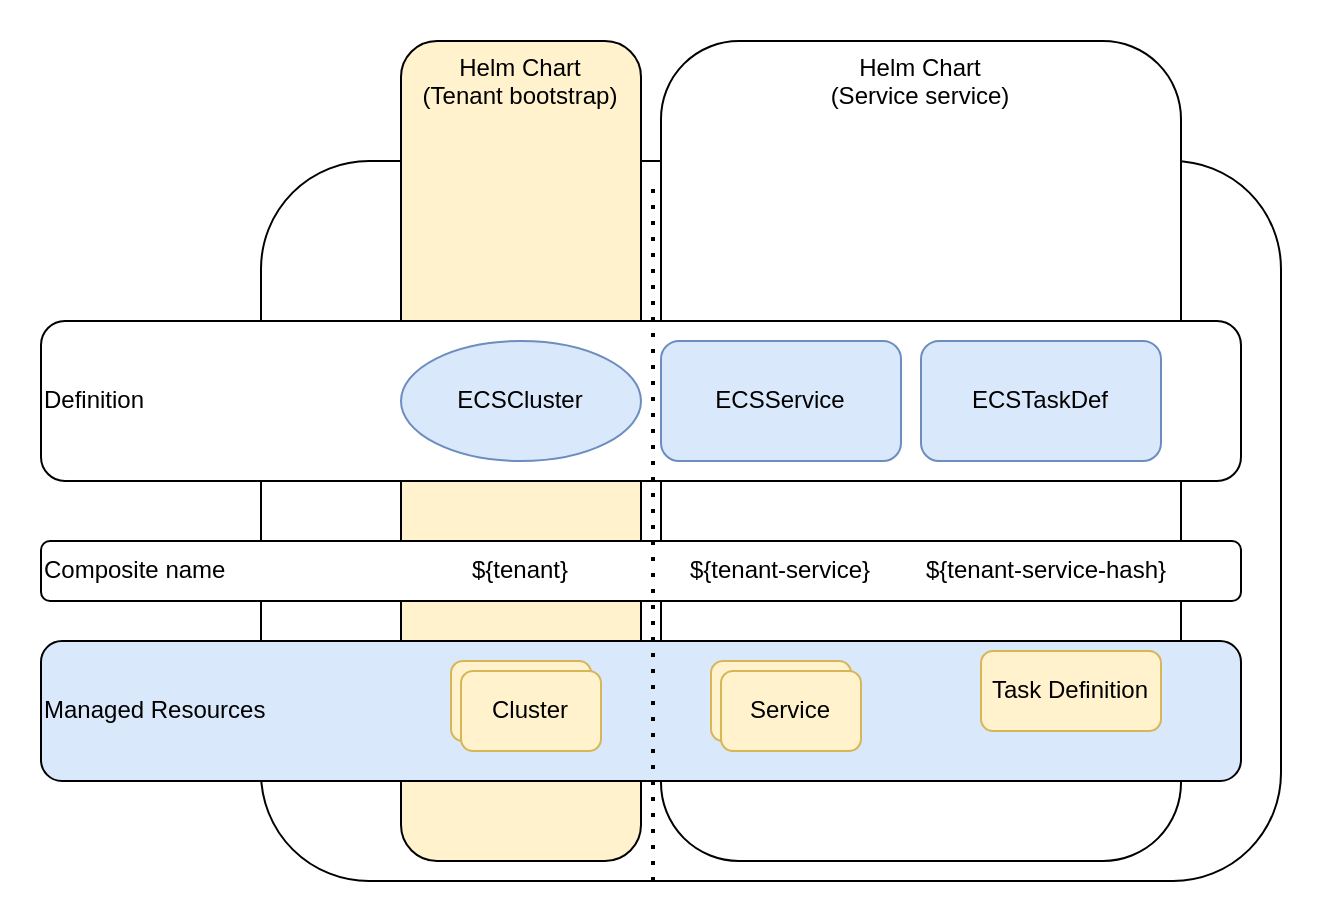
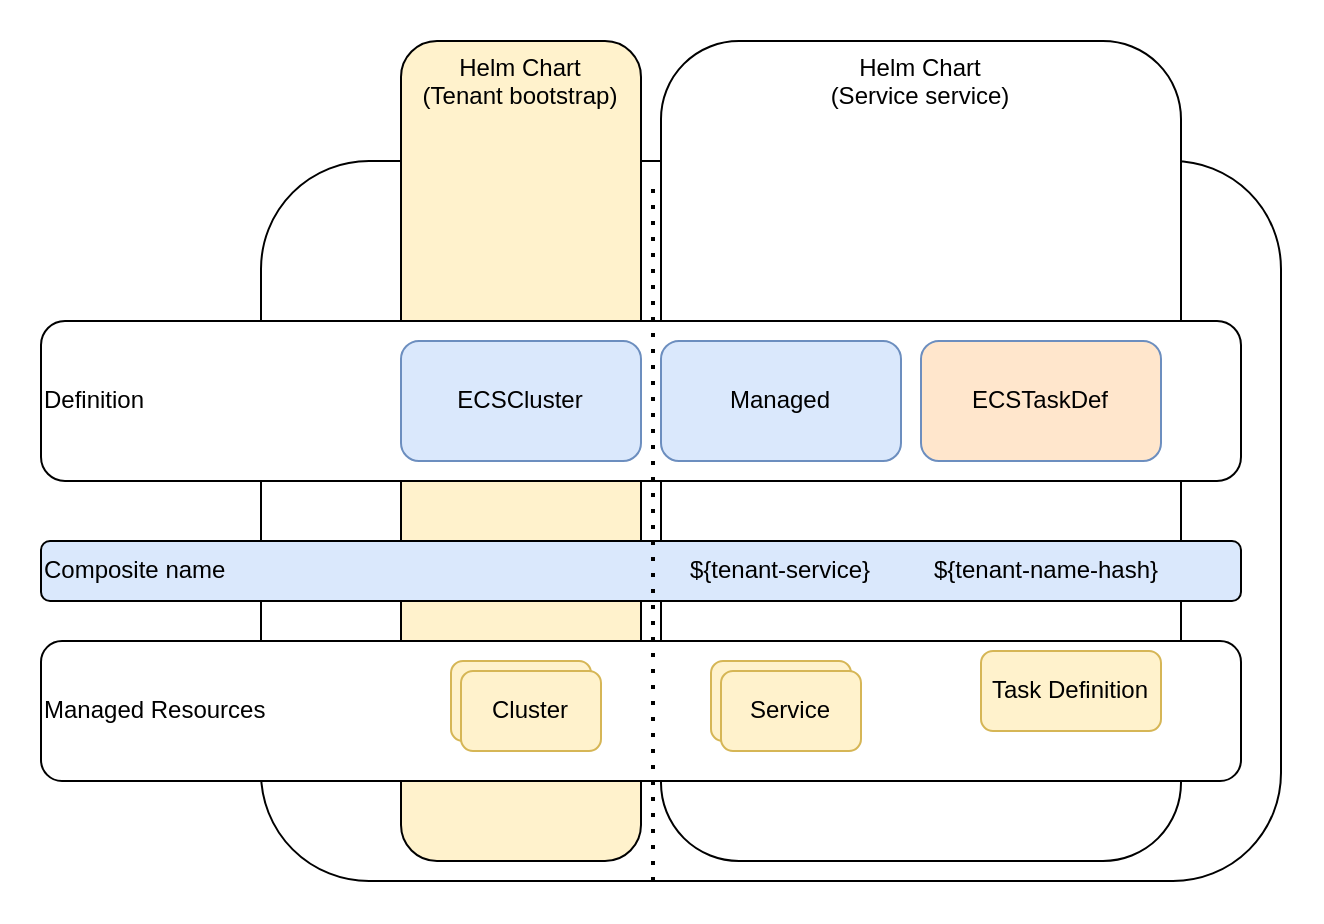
(521, 401) -> (521, 401)
(781, 401) -> (781, 401)
(1041, 401) -> (1041, 401)
(521, 571) -> none
(641, 571) -> (641, 571)
(1047, 571) -> (1047, 571)
(641, 711) -> (641, 711)
